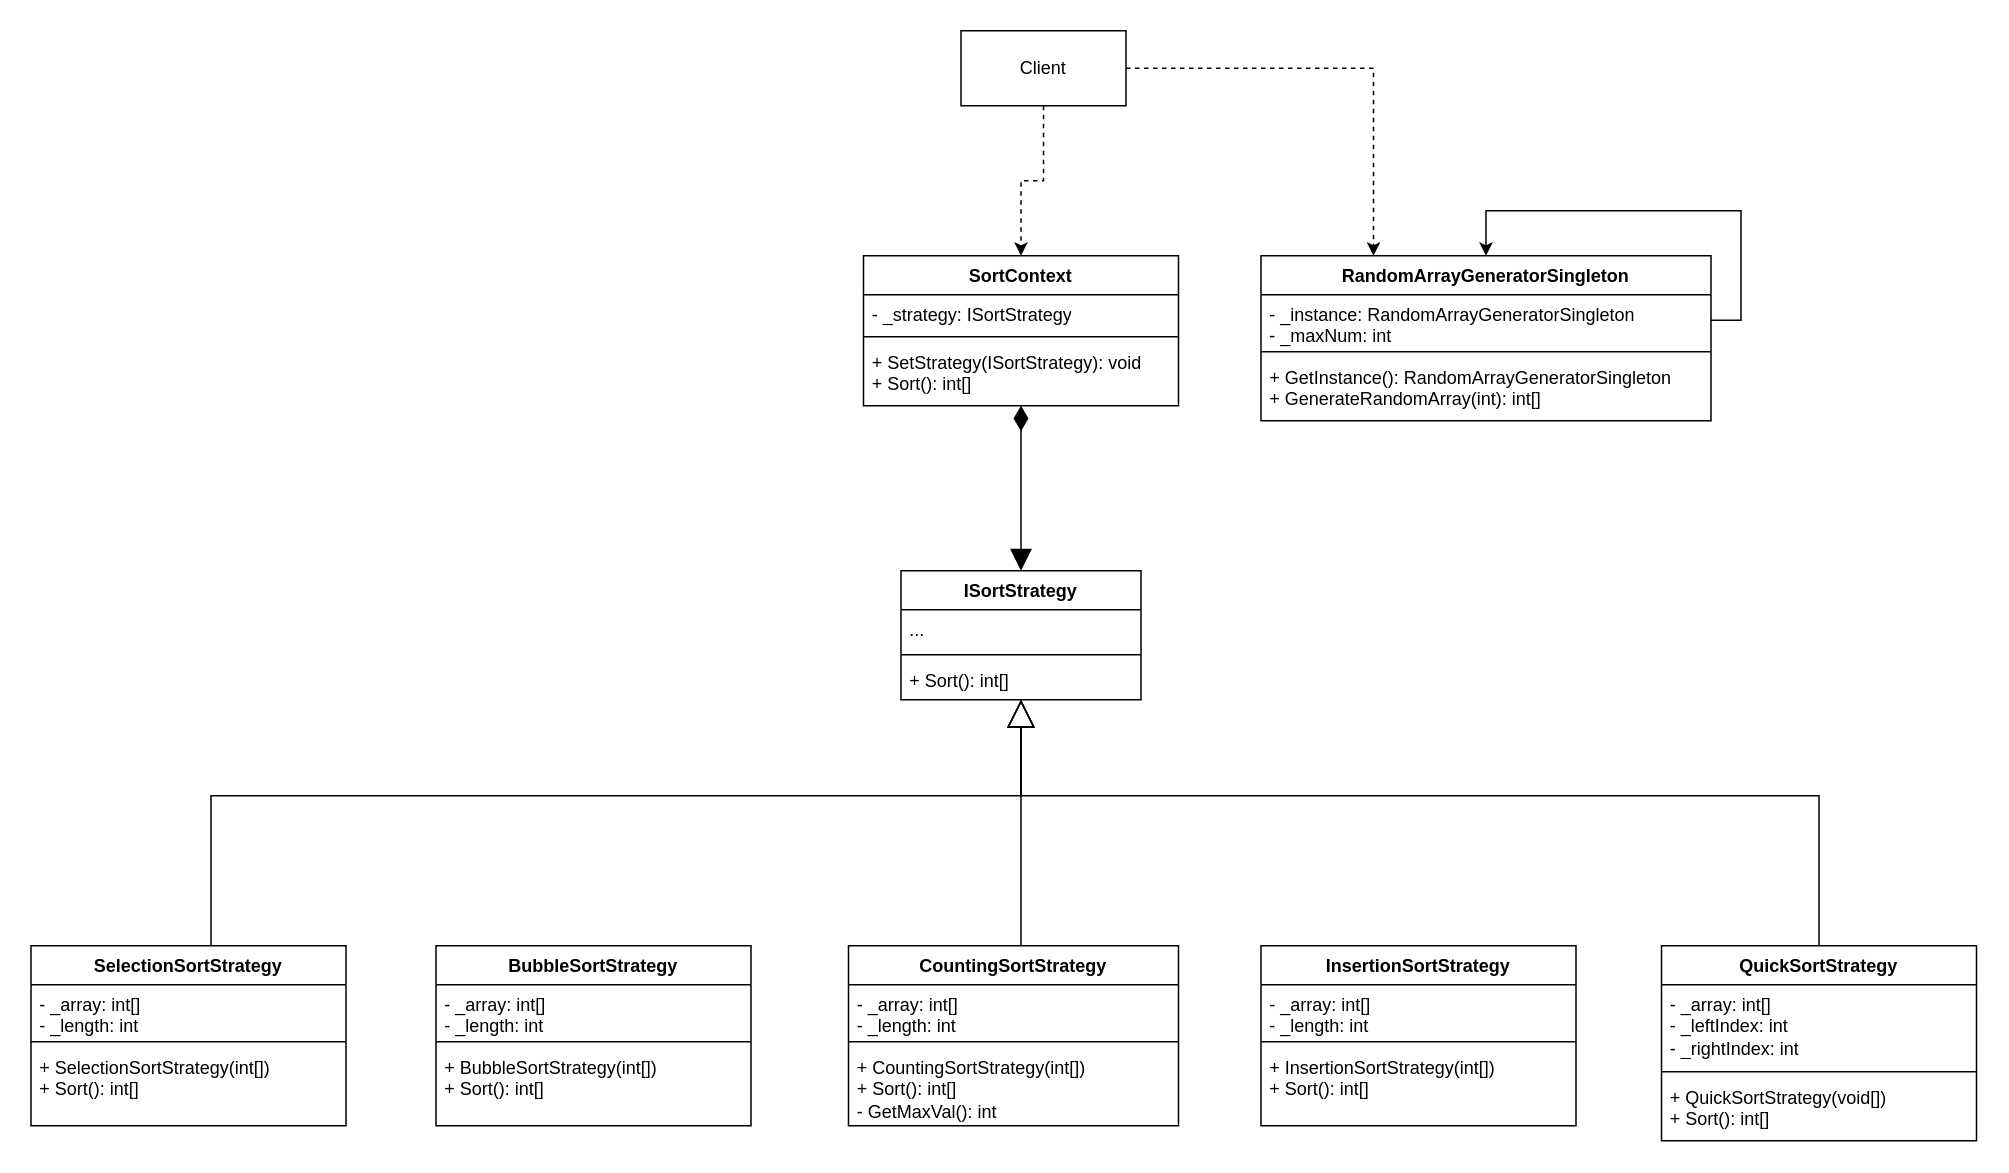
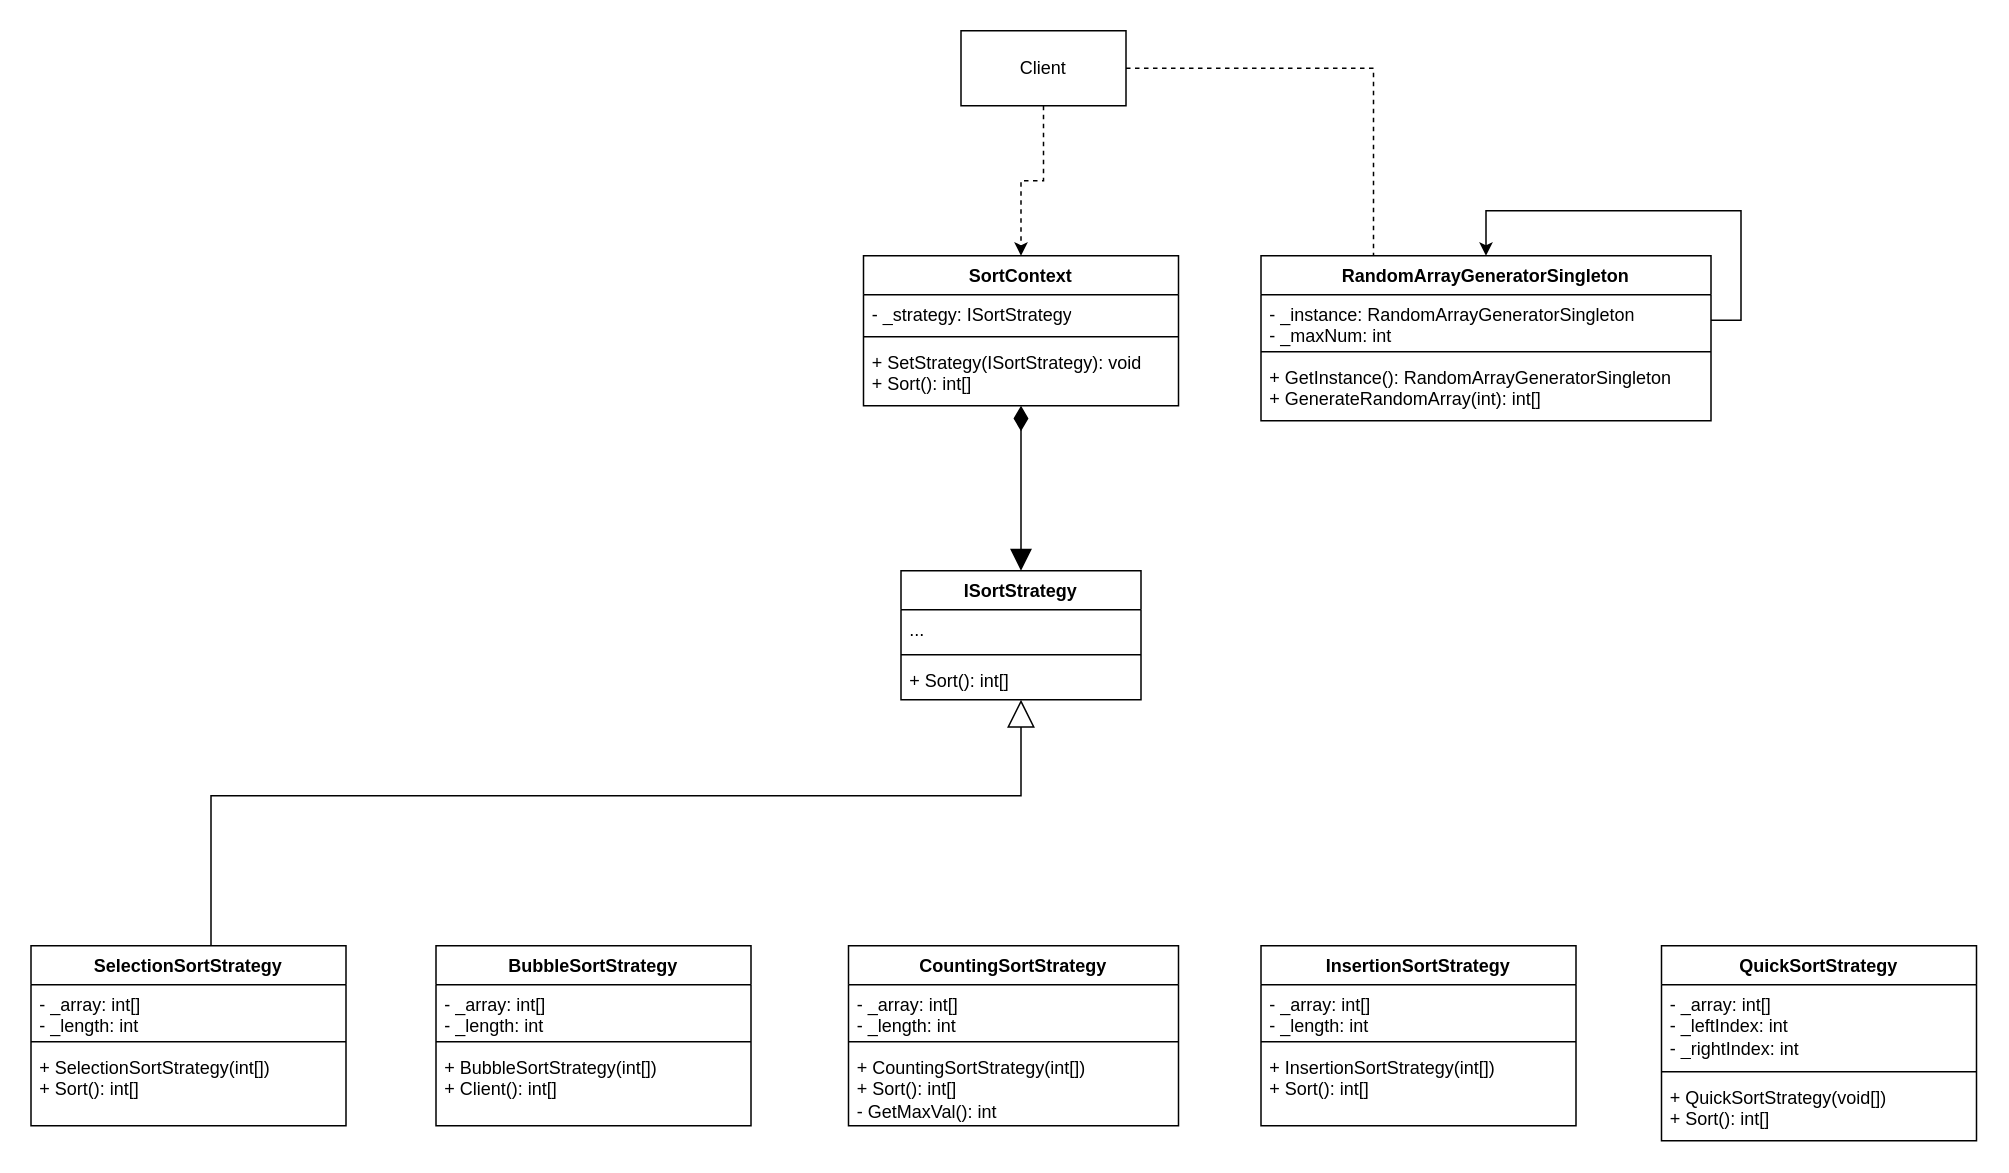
(1373, 244) -> (1373, 248)
(1496, 796) -> none
(1021, 872) -> none
(574, 1080) -> (574, 1080)
